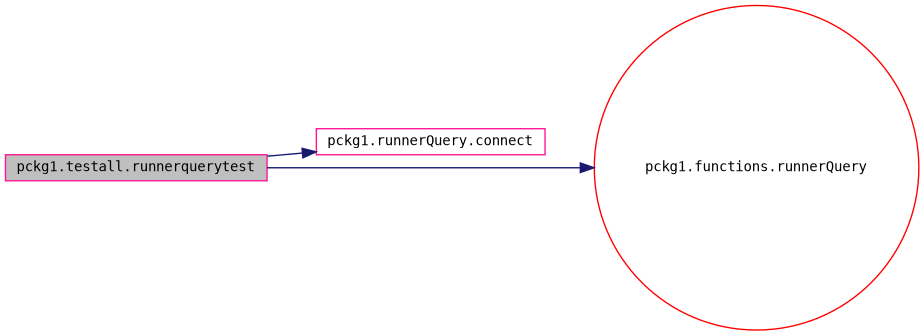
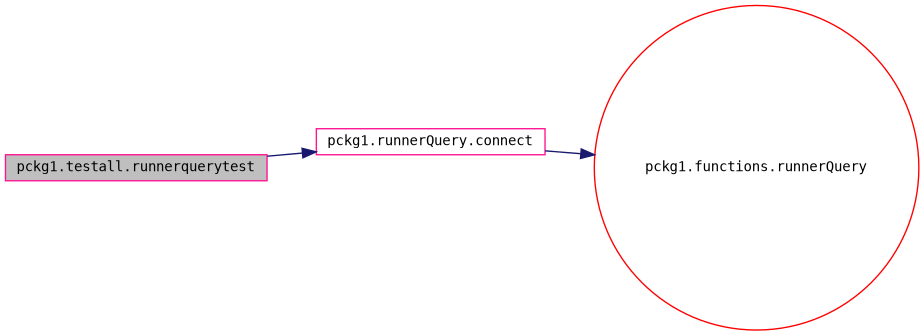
(424, 168) -> (563, 152)
